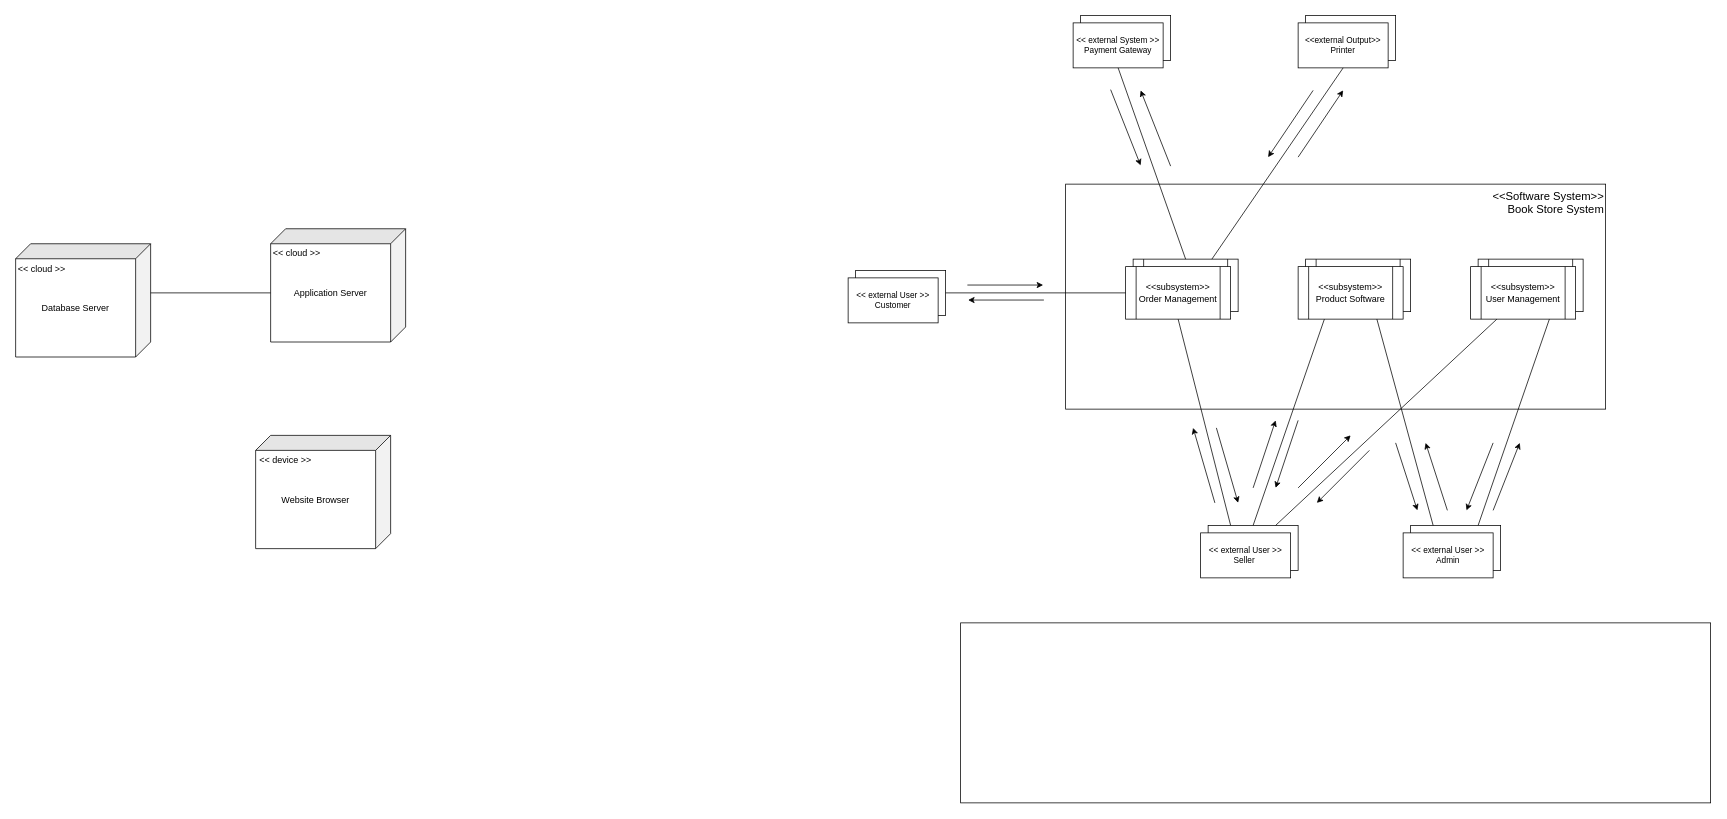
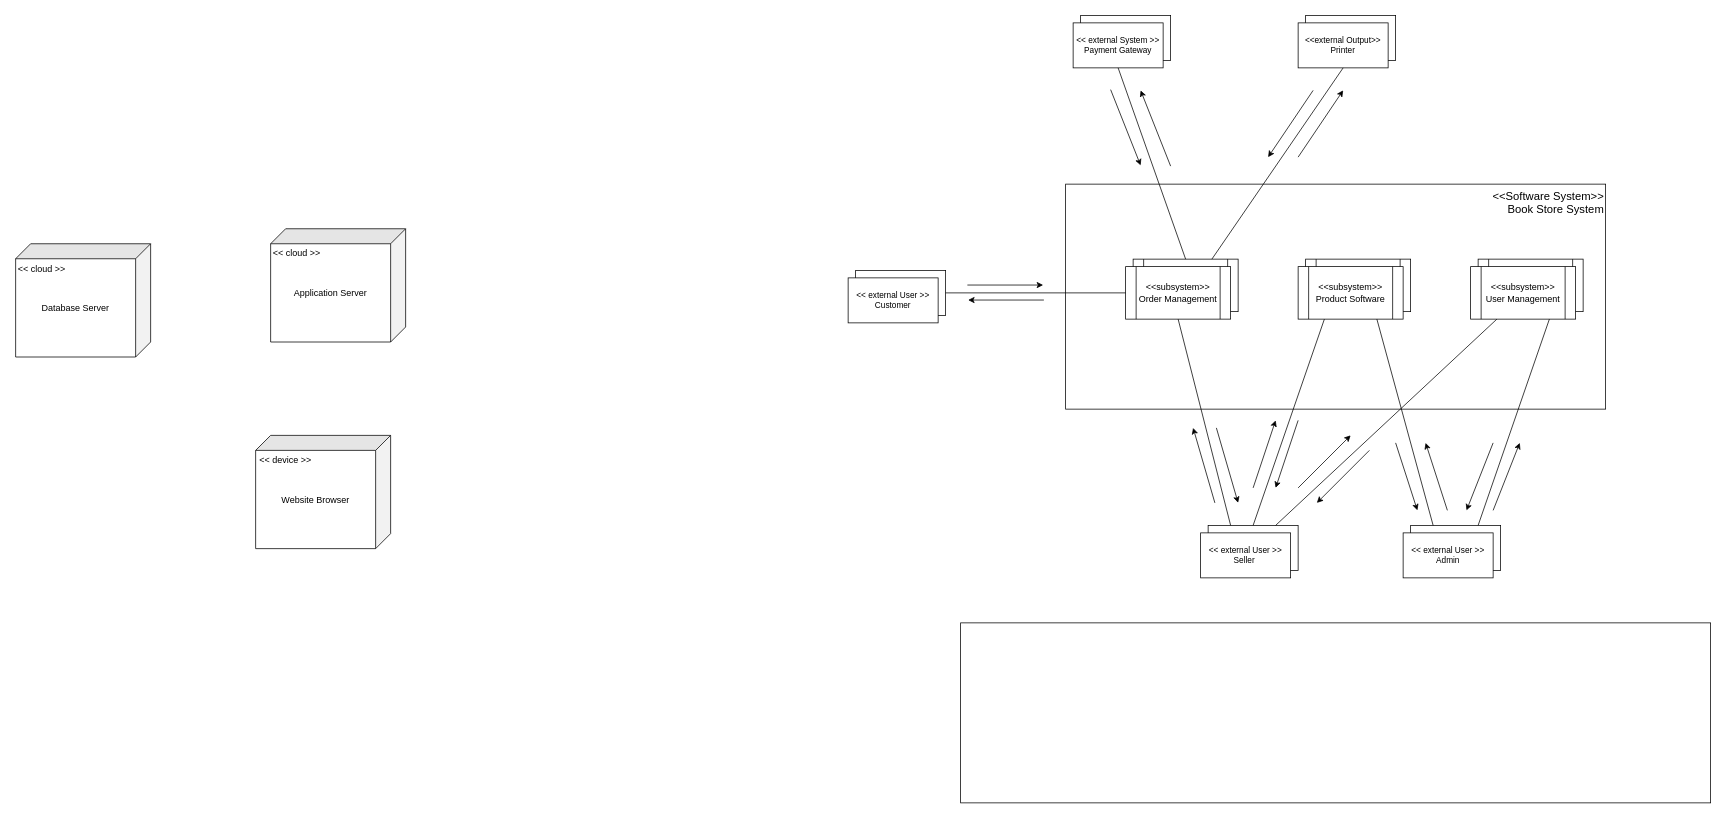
(210, 293) -> none
